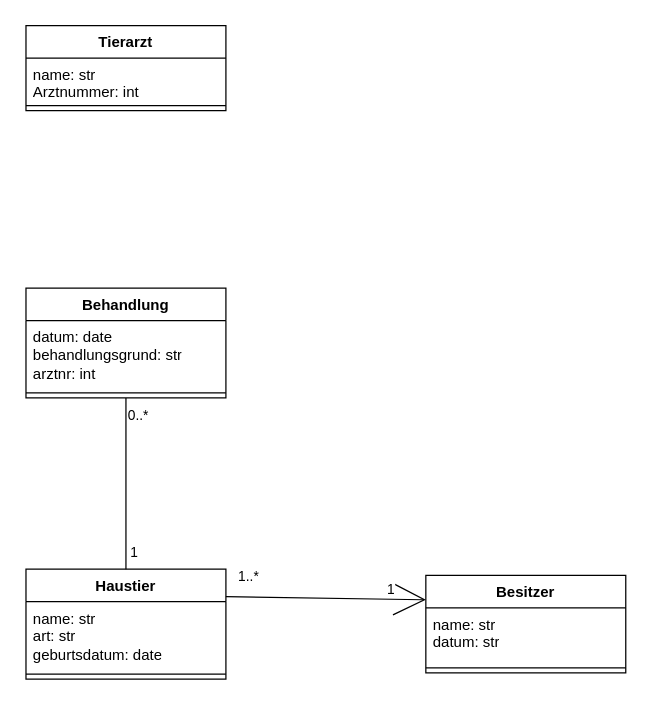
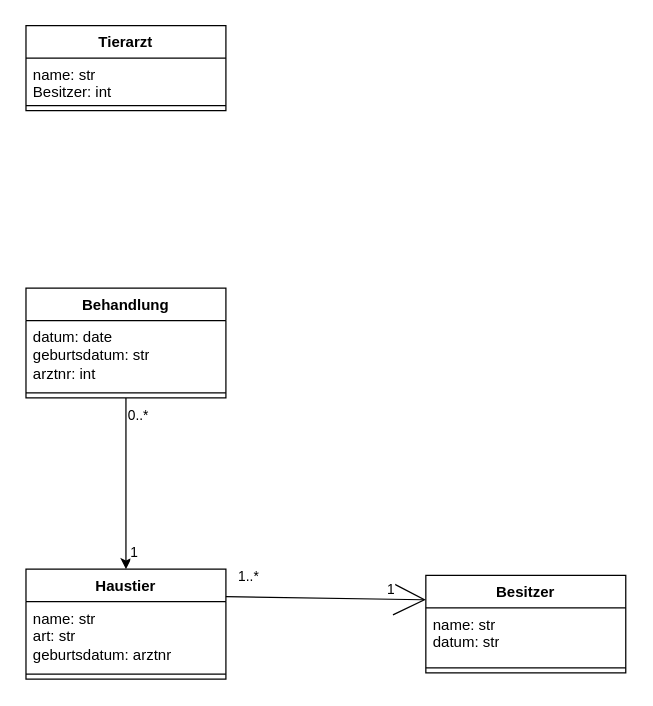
(90, 85) -> (80, 85)
(115, 356) -> (101, 356)
(126, 562) -> (126, 559)
(105, 638) -> (113, 638)
